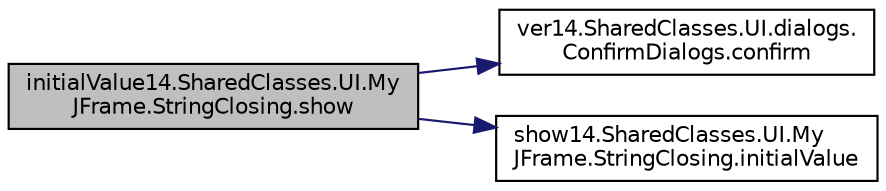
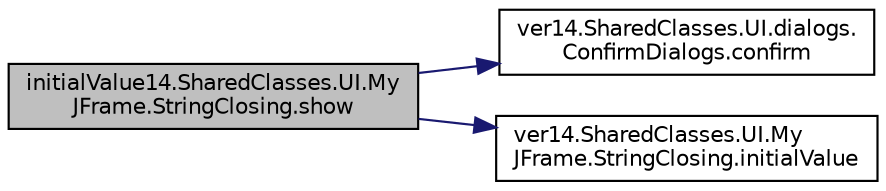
(687, 148) -> (687, 148)
